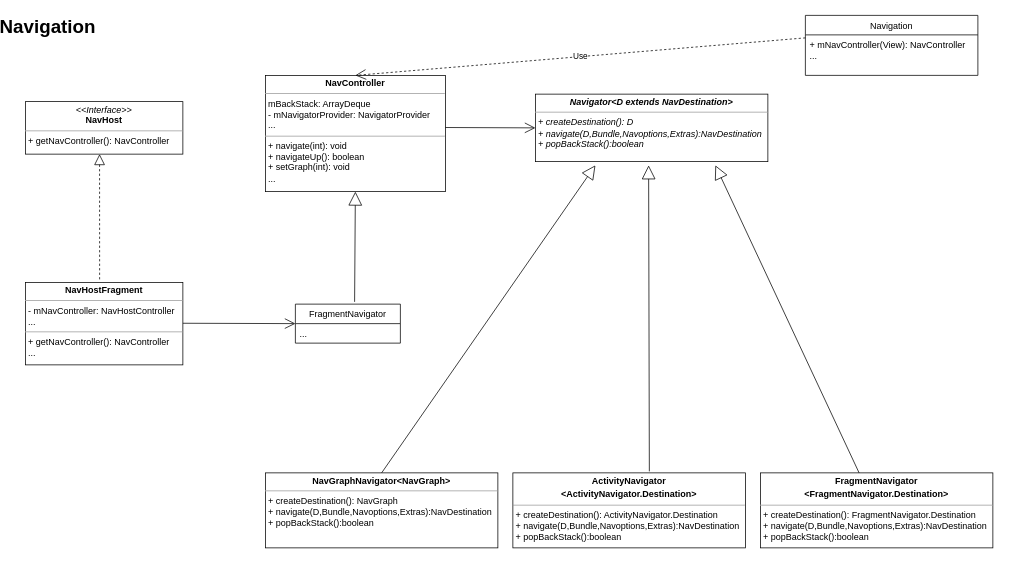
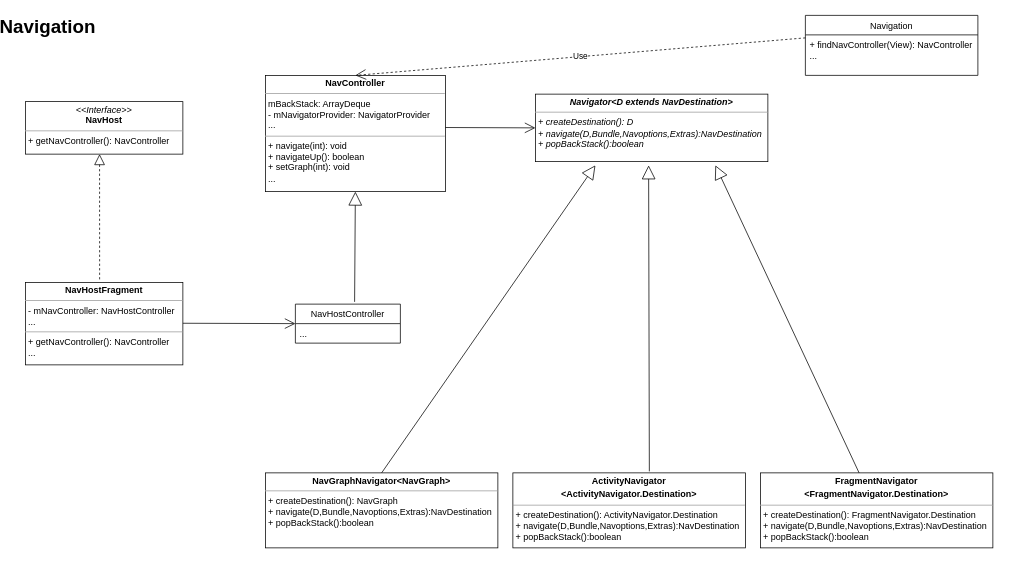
(893, 45) -> (900, 45)
(347, 314) -> (347, 314)
